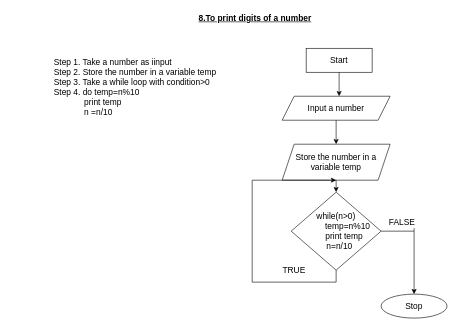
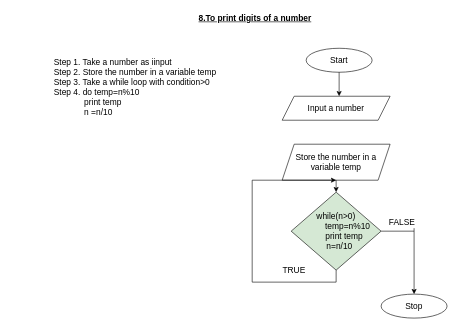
(339, 60) -> (339, 60)
(336, 138) -> none
(336, 231) -> (336, 231)
